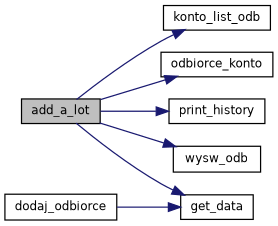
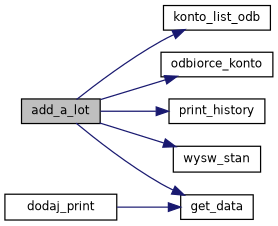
(217, 159) -> (217, 159)
(61, 207) -> (61, 207)
